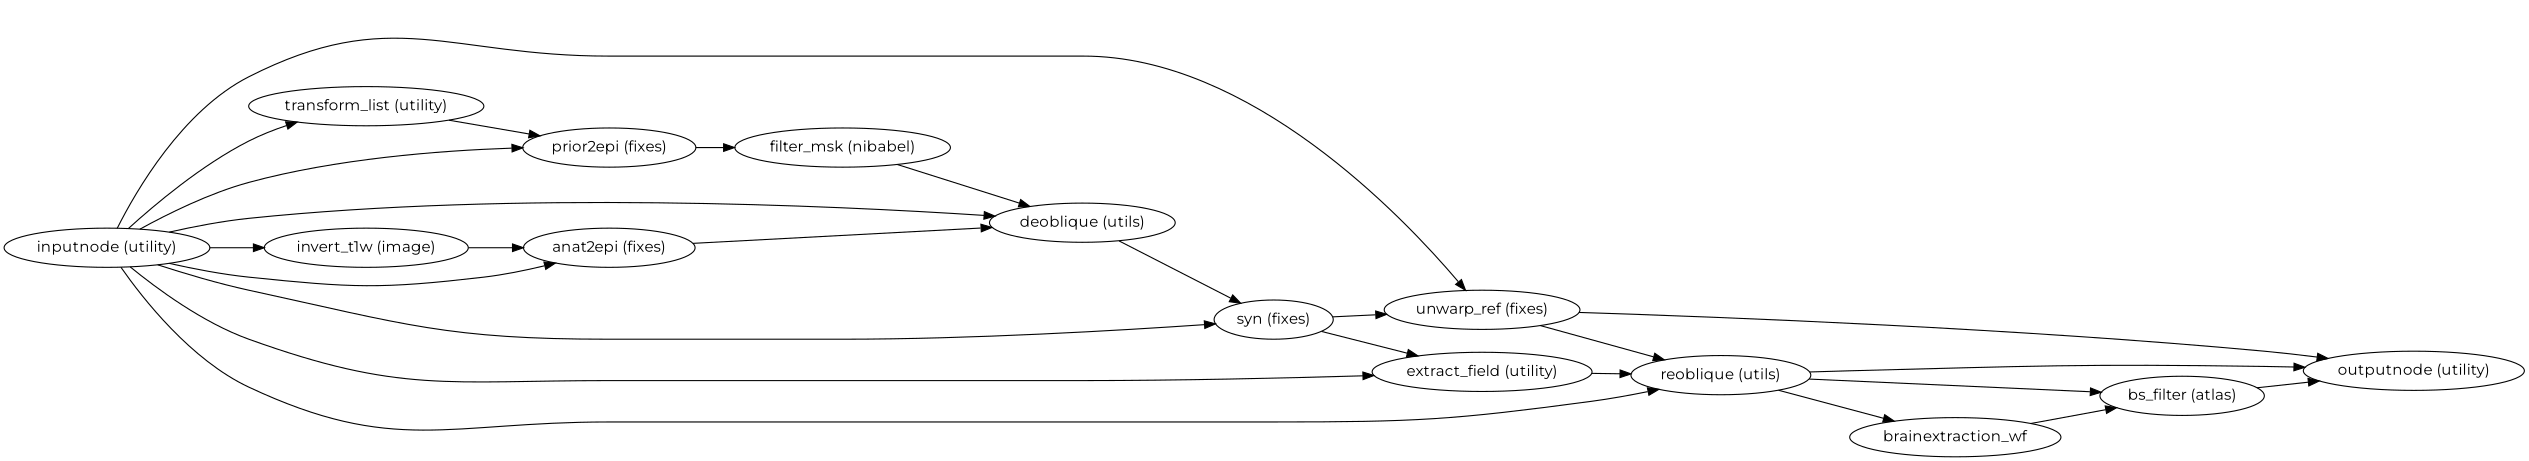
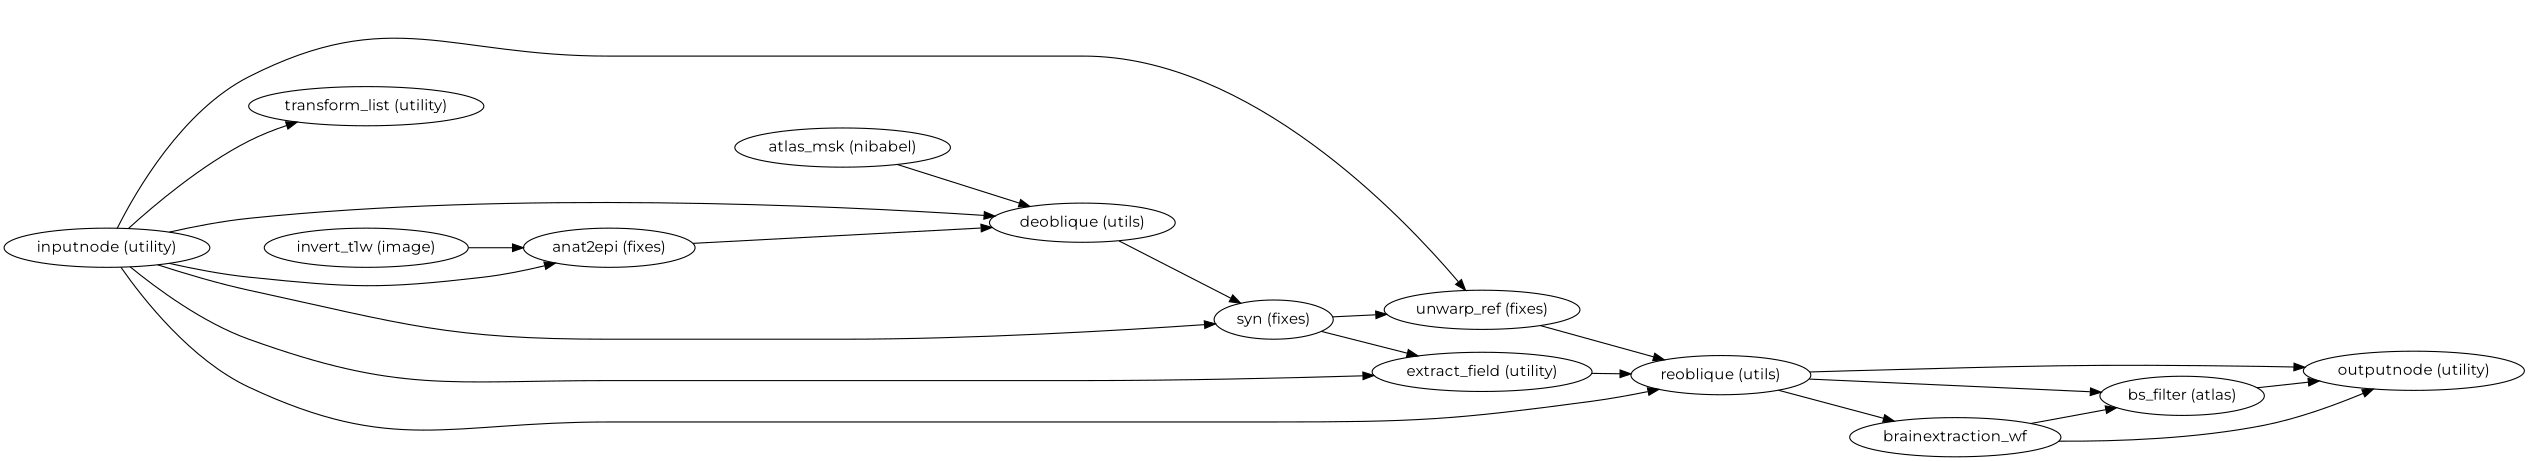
(609, 148) -> none
(843, 148) -> (843, 148)
(231, 248) -> none
(1948, 329) -> (2214, 433)
